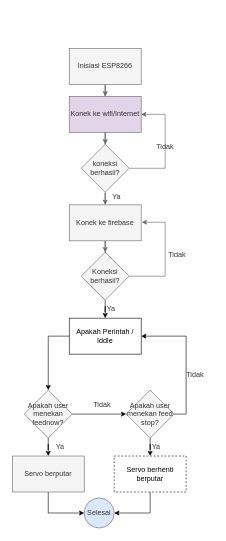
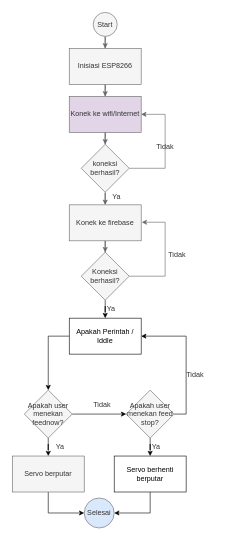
none -> (105, 24)
none -> (105, 44)
(150, 474) -> (150, 474)
